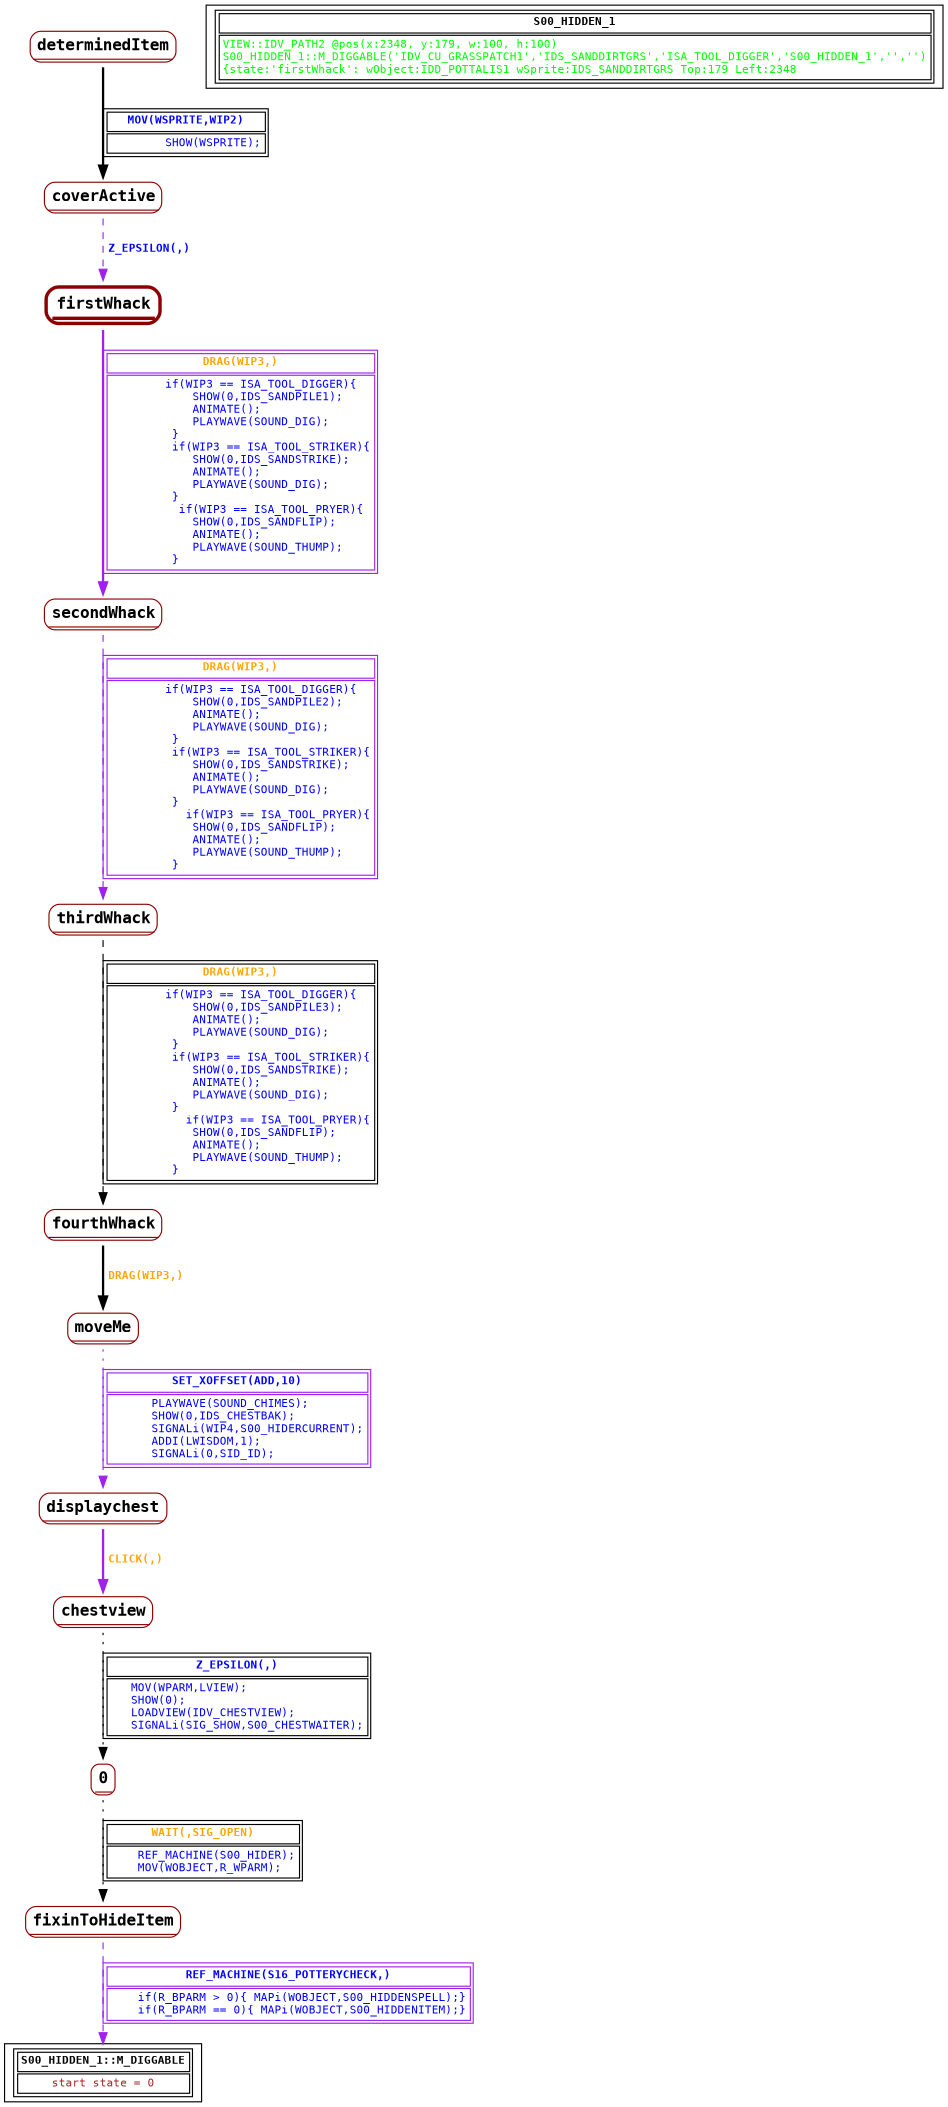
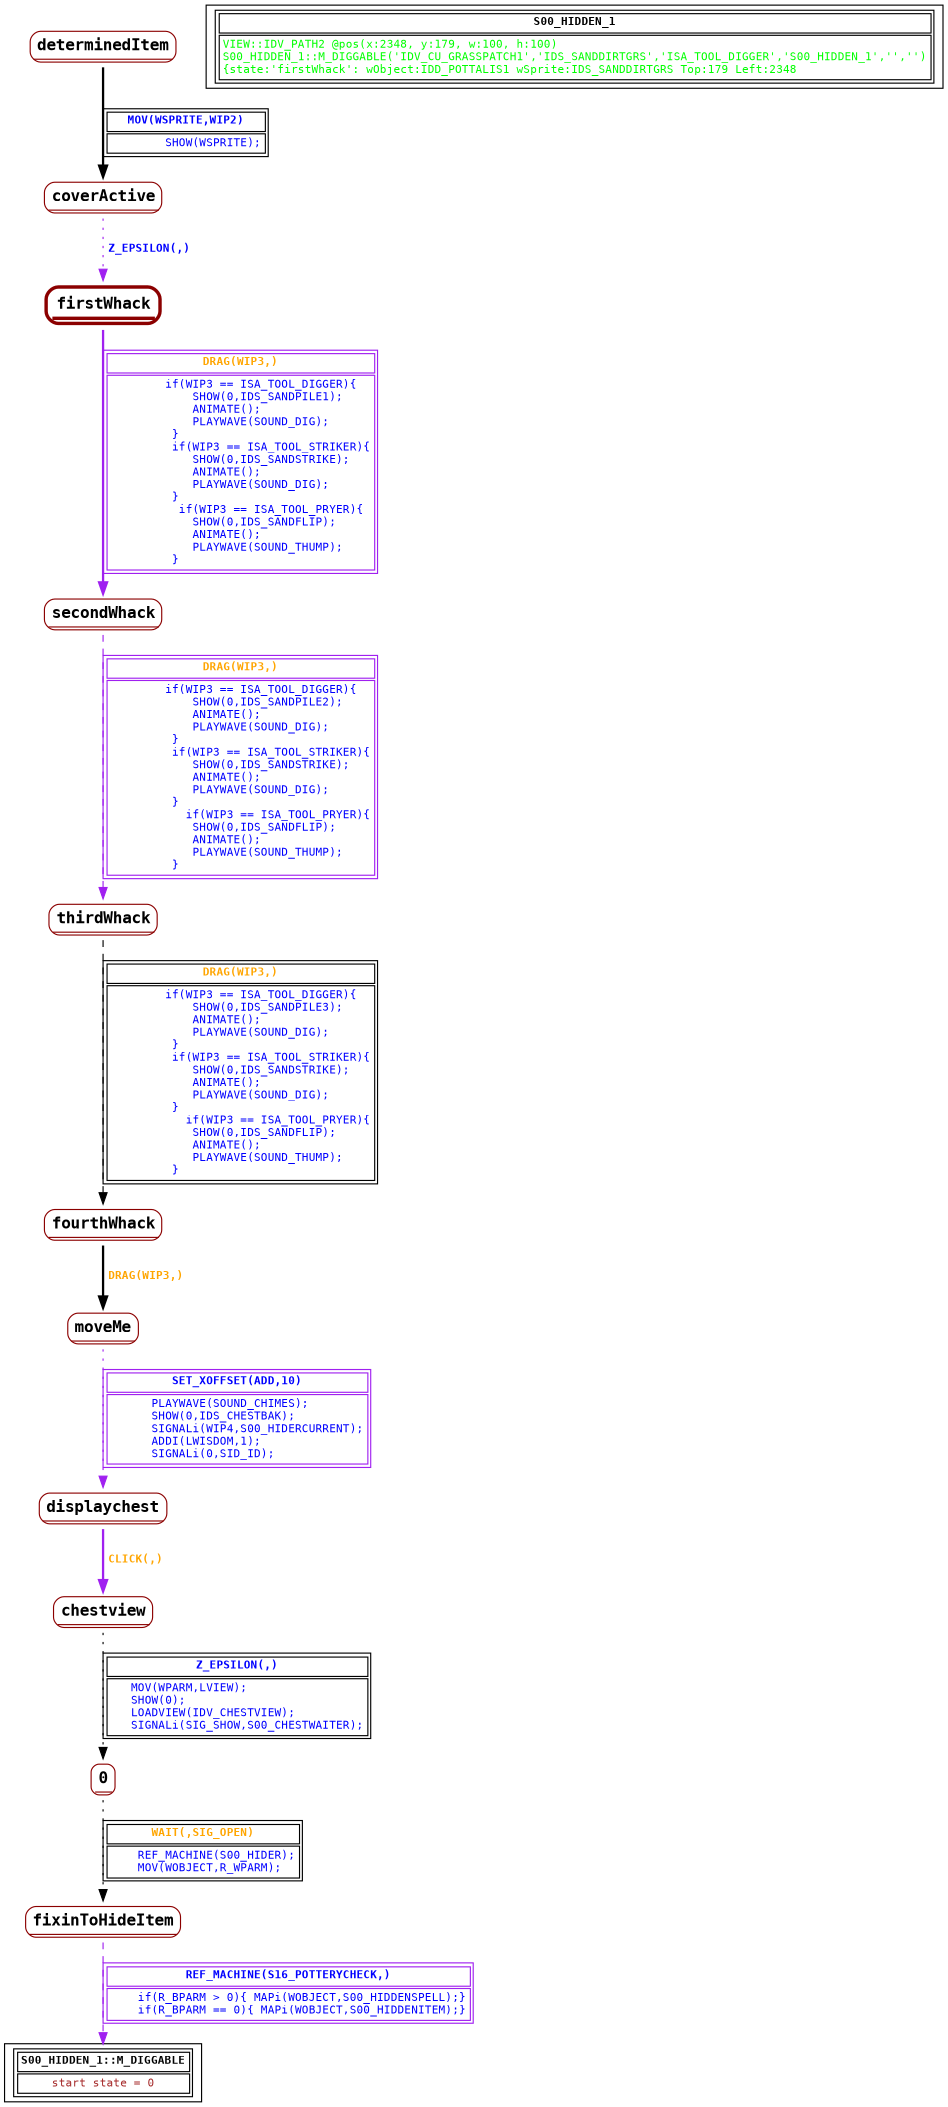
(103, 244) -> (103, 244)
